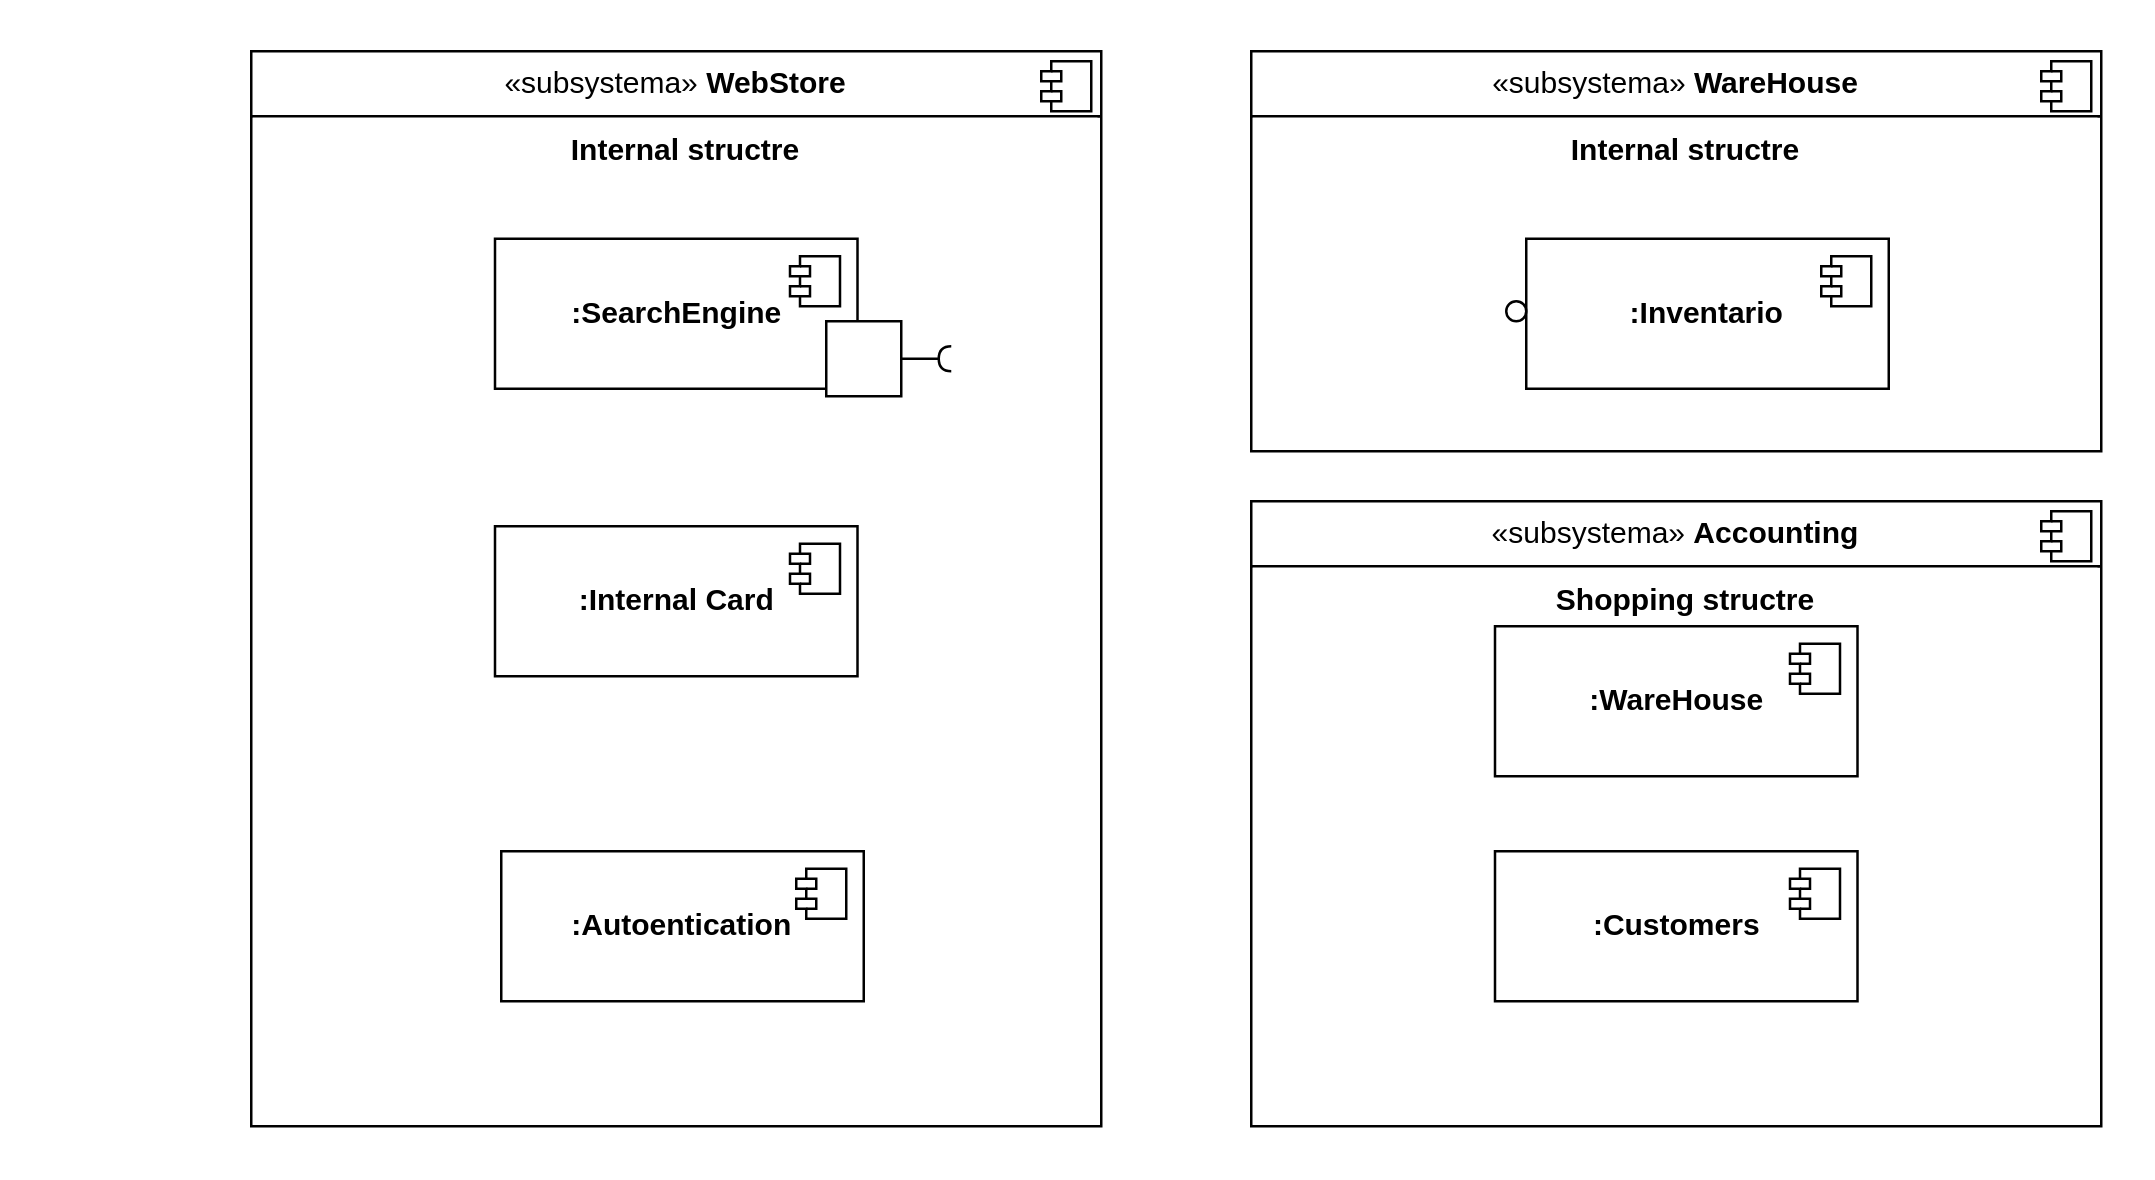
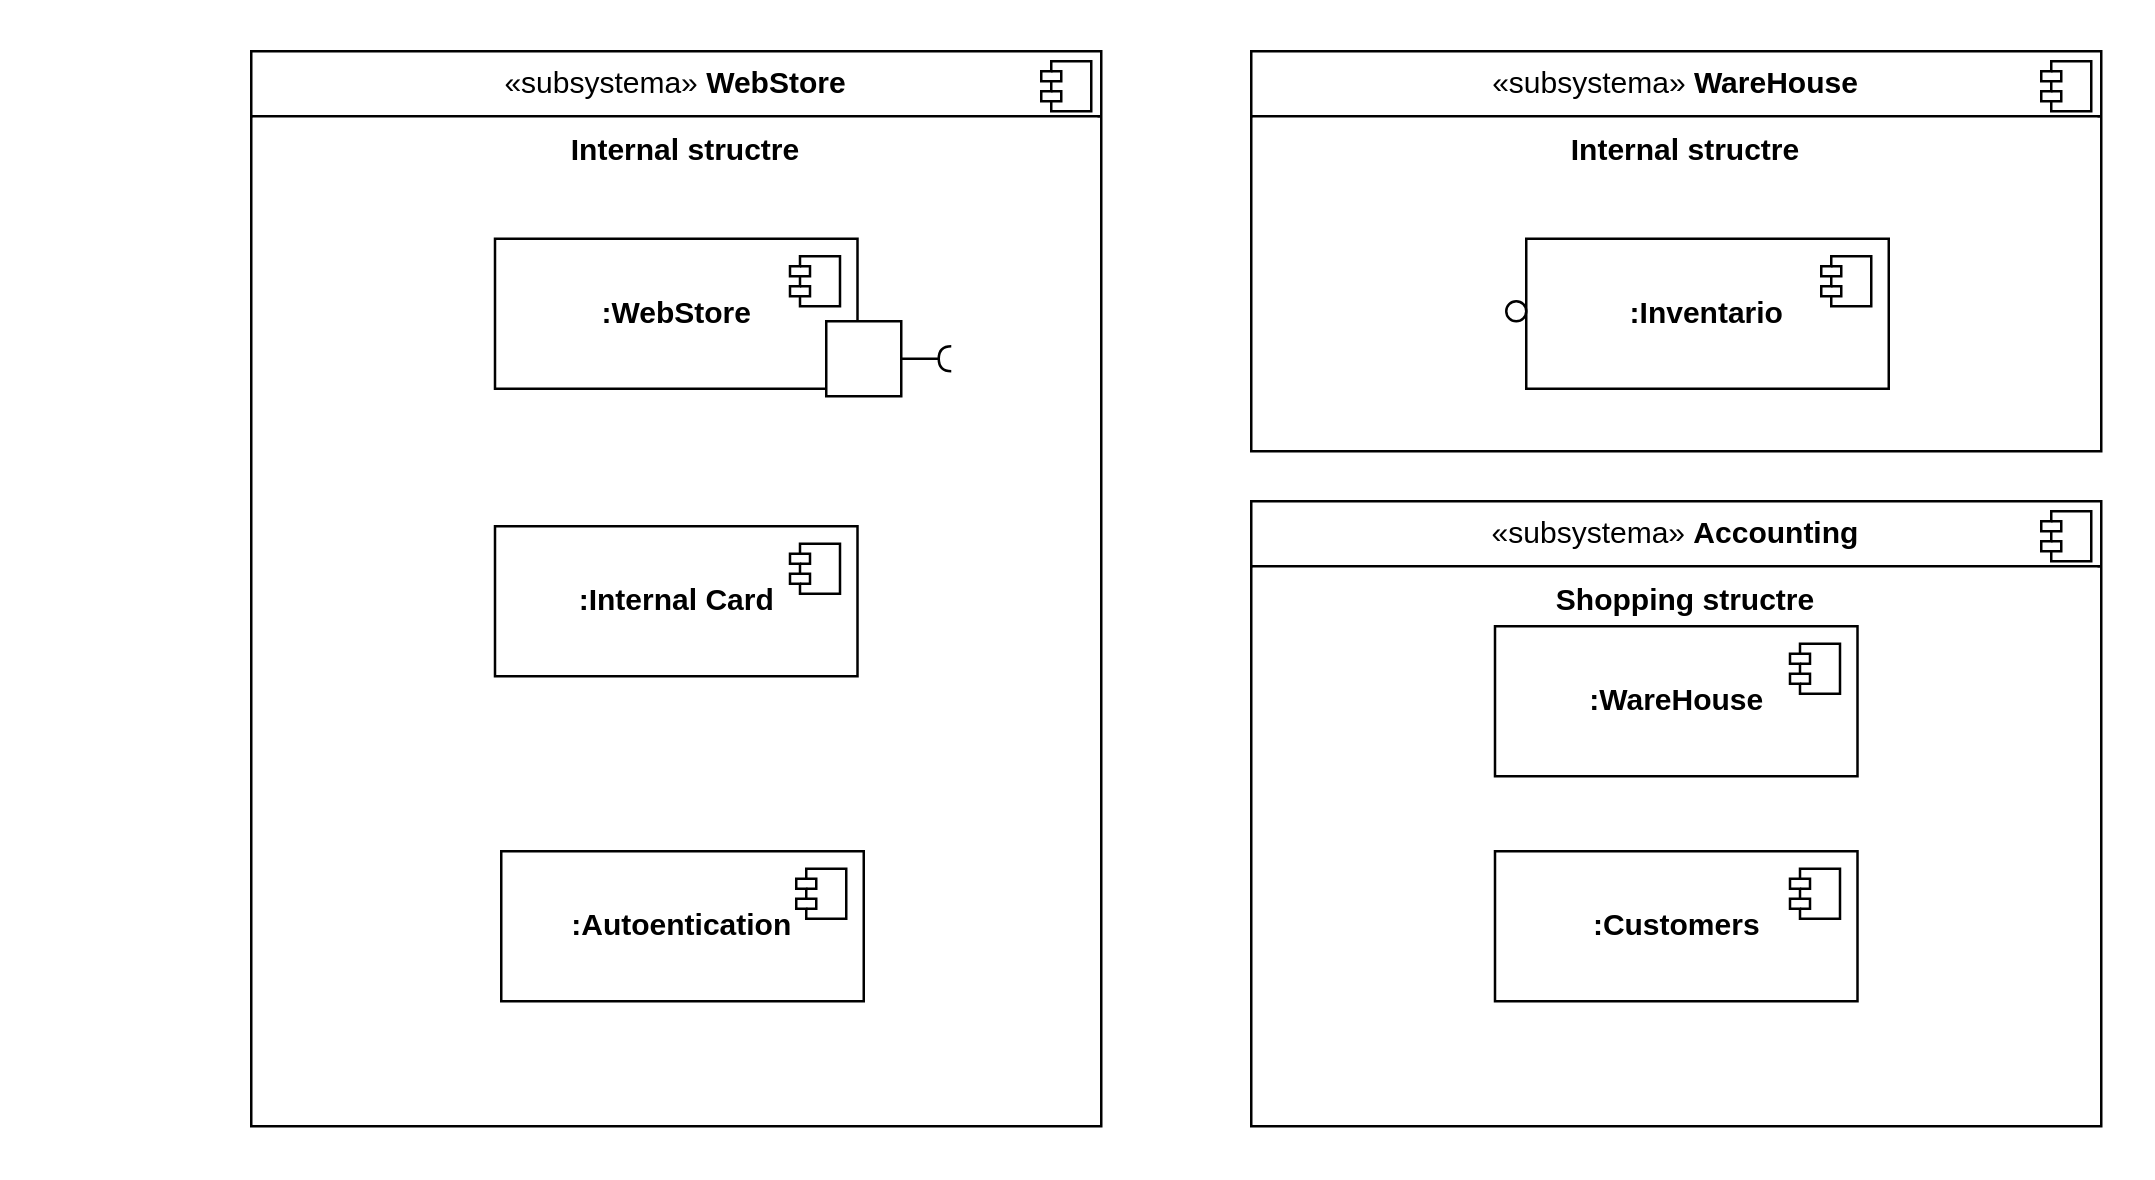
(678, 314) -> (678, 314)
